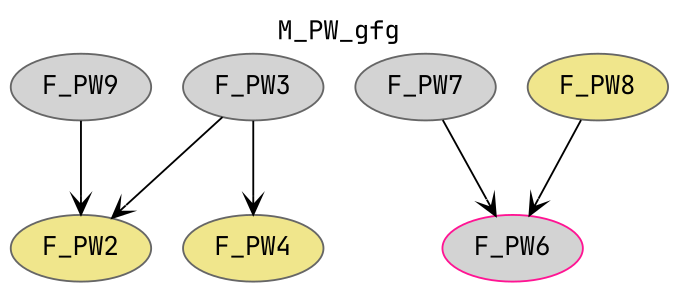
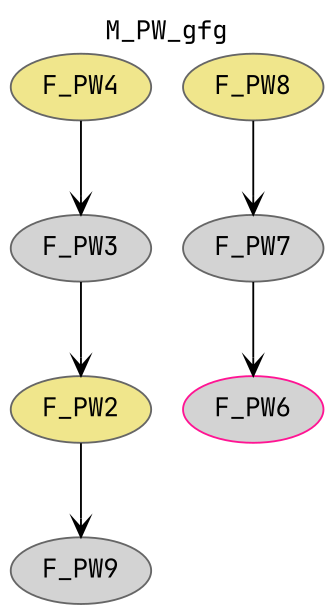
(81, 158) -> (81, 481)
(253, 158) -> (81, 158)
(560, 159) -> (253, 158)
